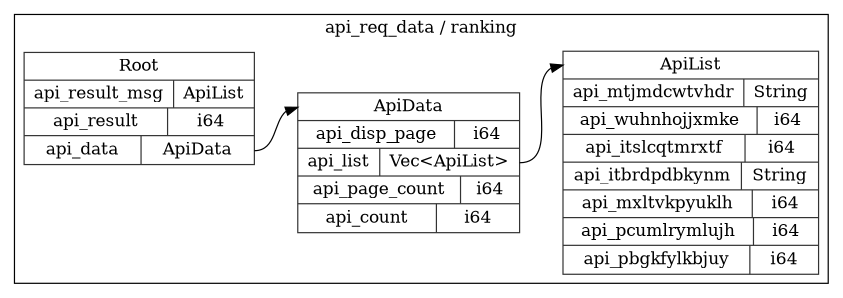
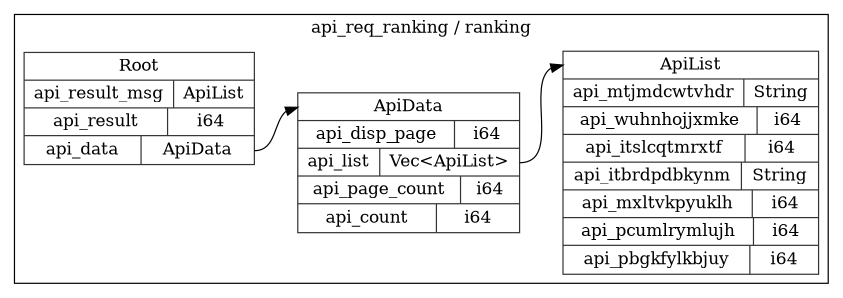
(421, 28) -> (421, 28)
